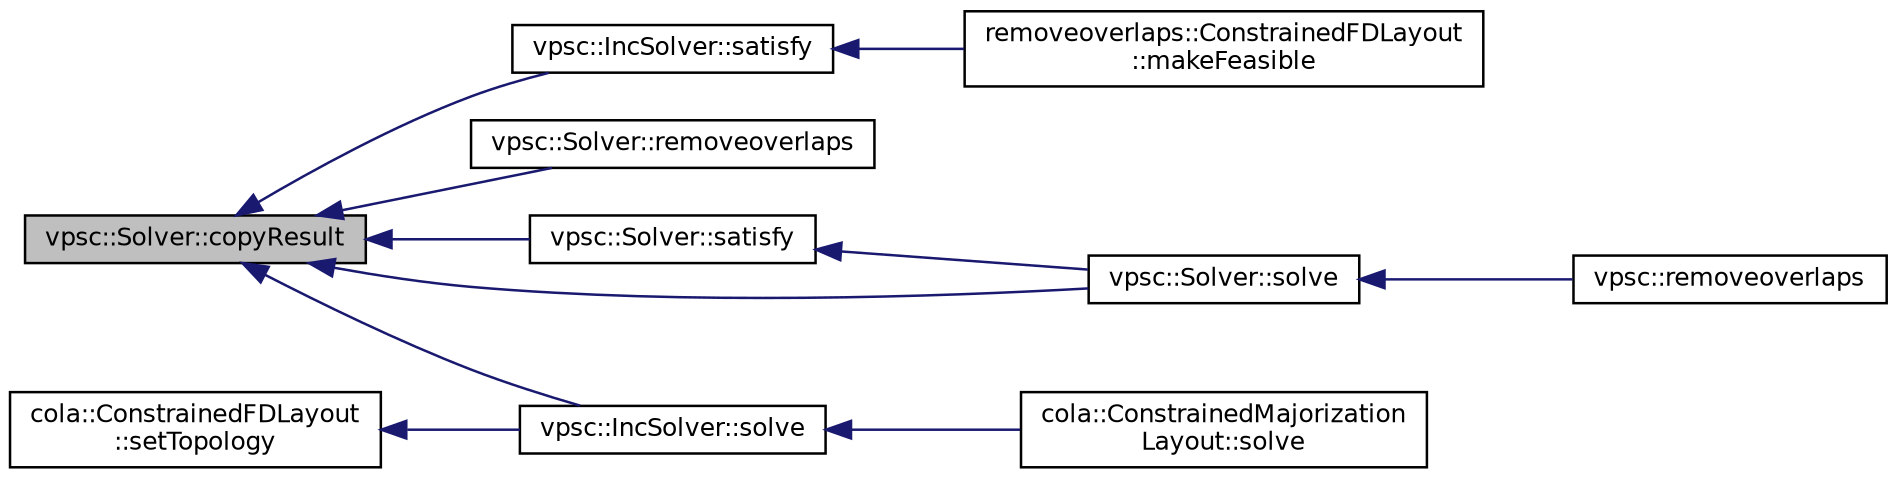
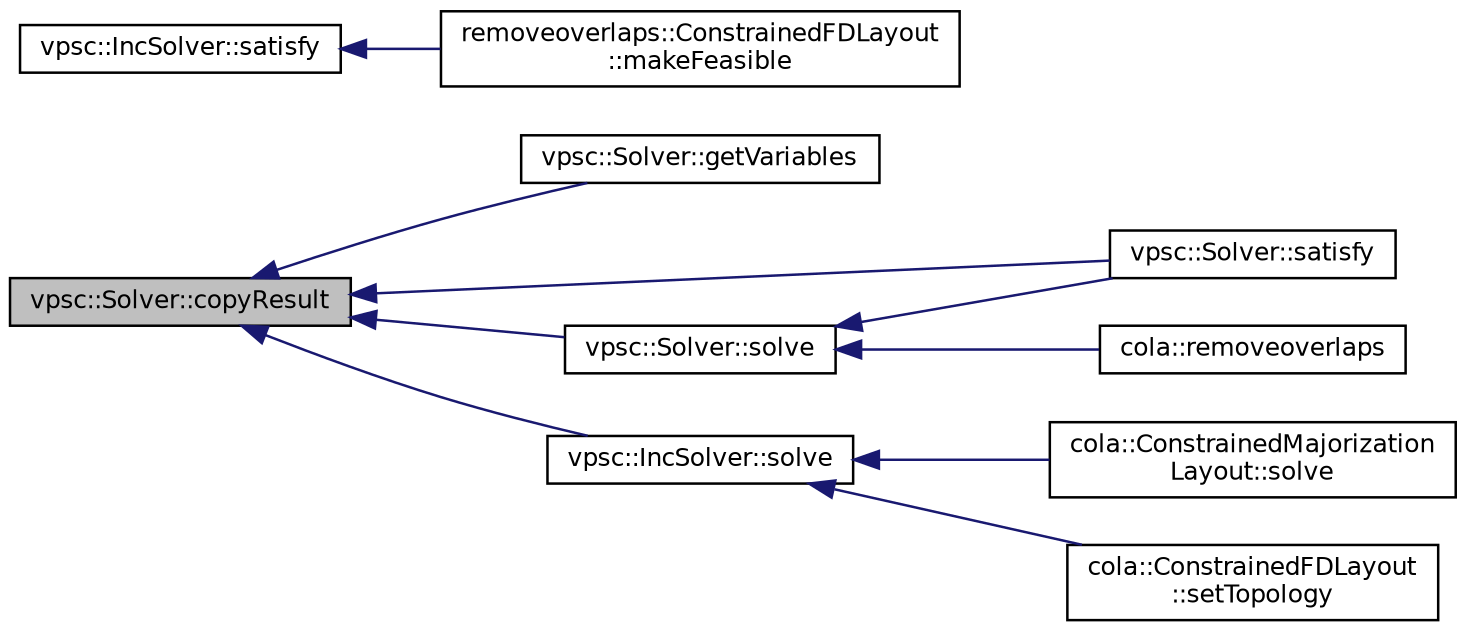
(399, 127) -> none
(673, 144) -> (700, 159)
(964, 261) -> (987, 300)
(1730, 279) -> (1253, 350)
(464, 430) -> (958, 517)
